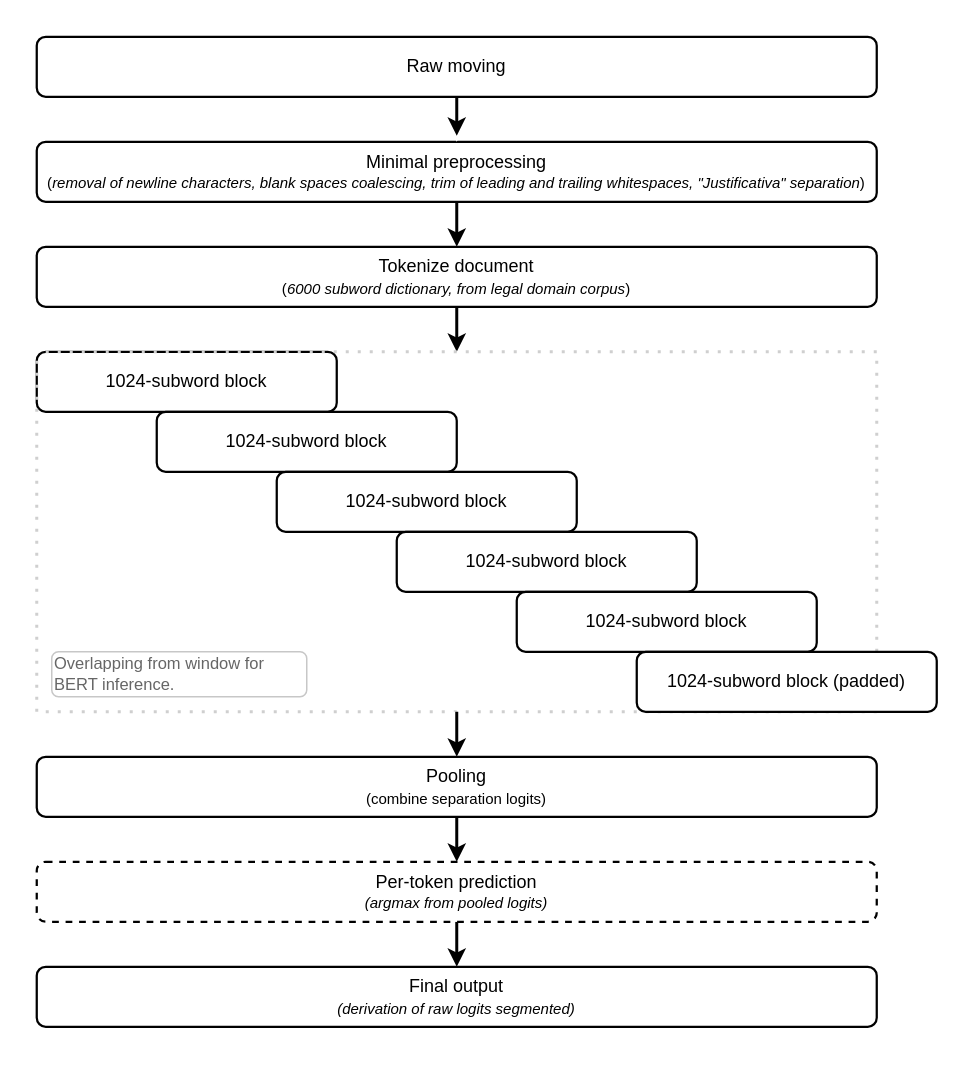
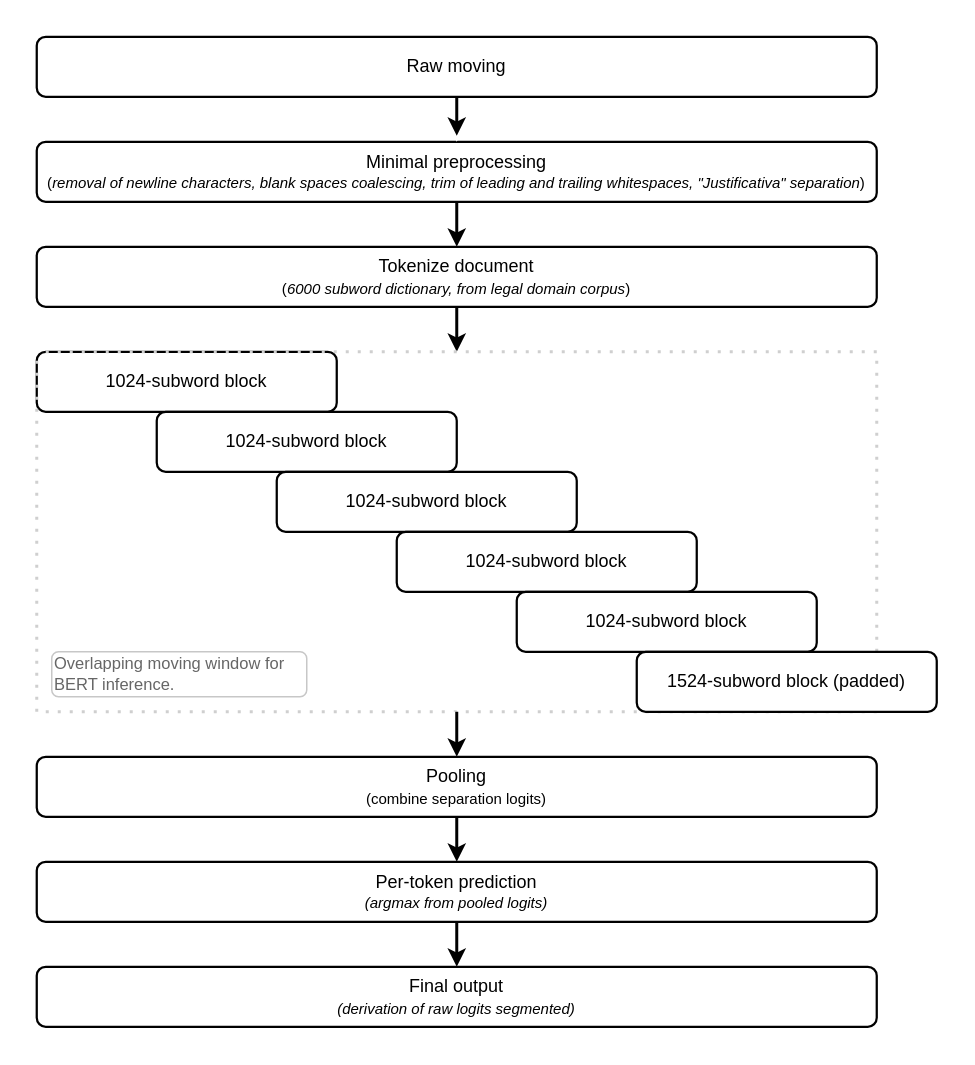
(181, 674) -> (181, 674)
(787, 682) -> (787, 682)
(457, 892) -> (457, 892)
